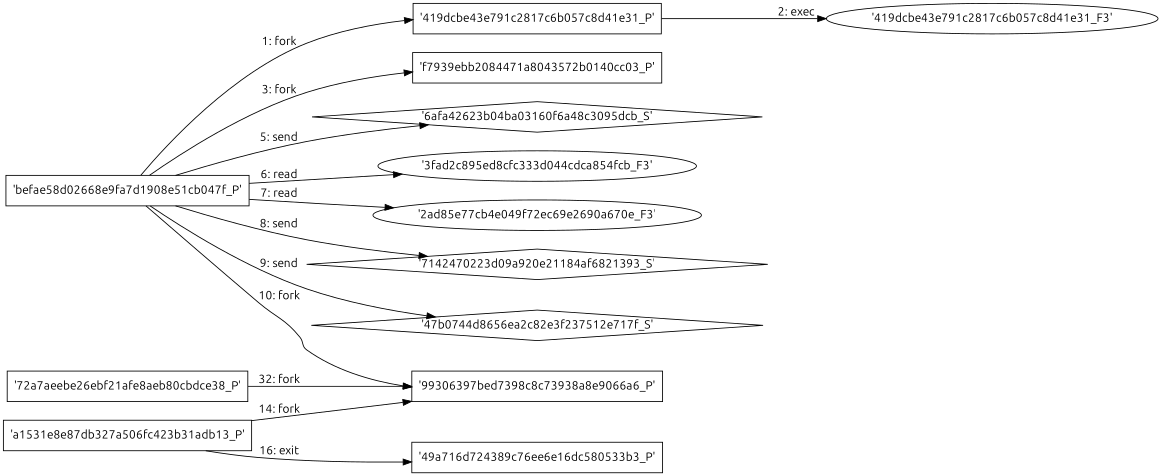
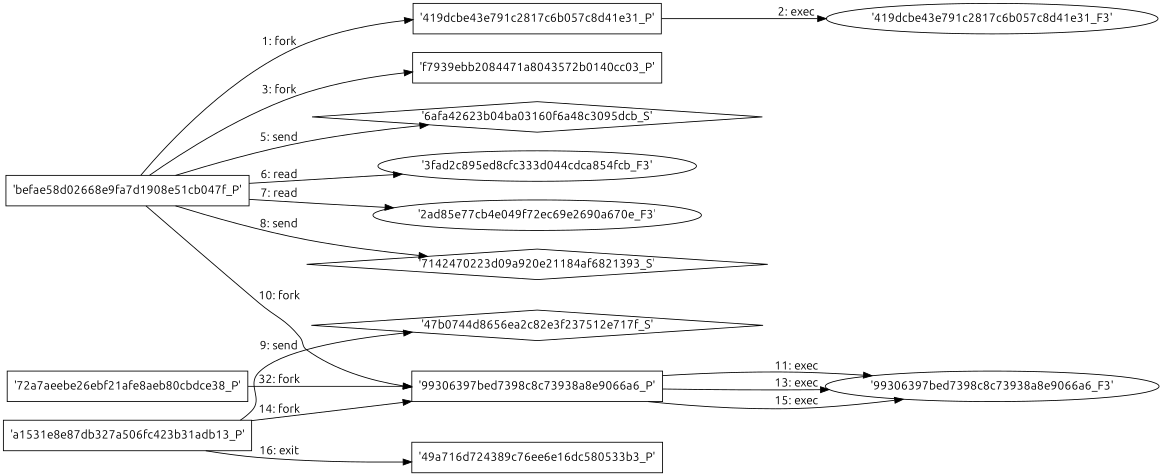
(281, 279) -> (296, 353)
none -> (992, 386)
